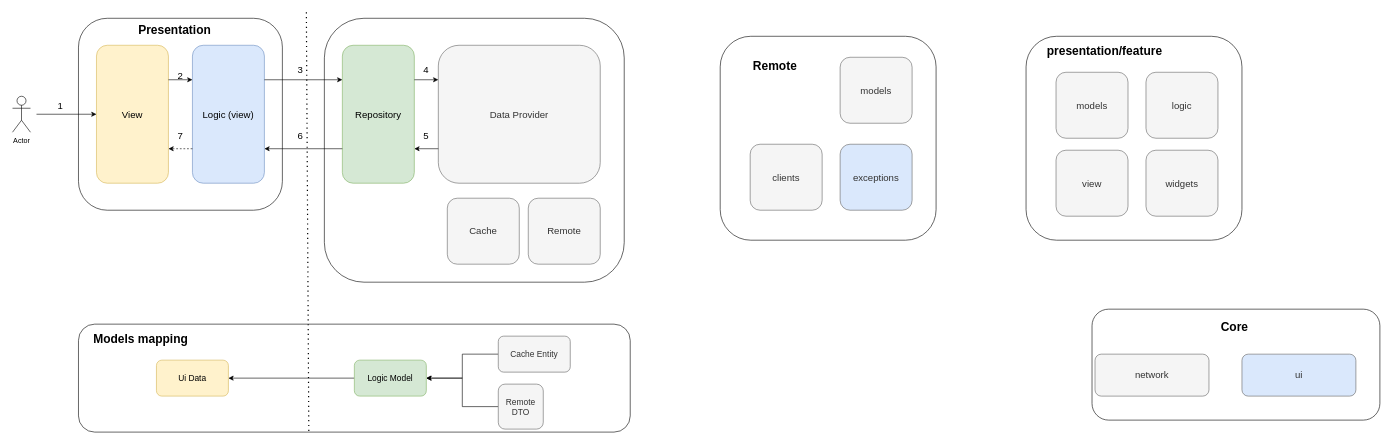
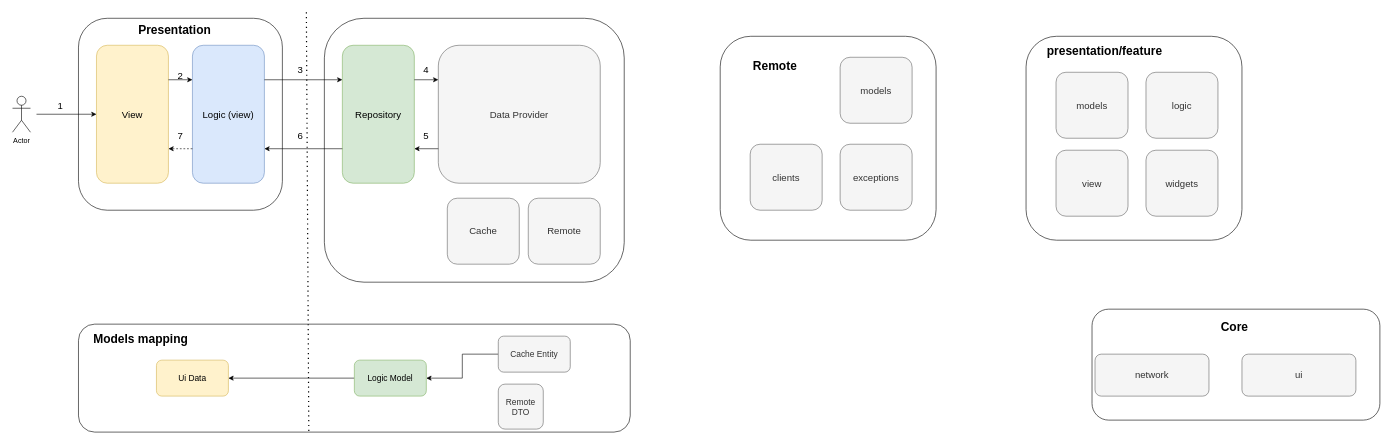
(876, 177) -> (876, 177)
(1299, 375) -> (1299, 375)
(467, 407) -> none
